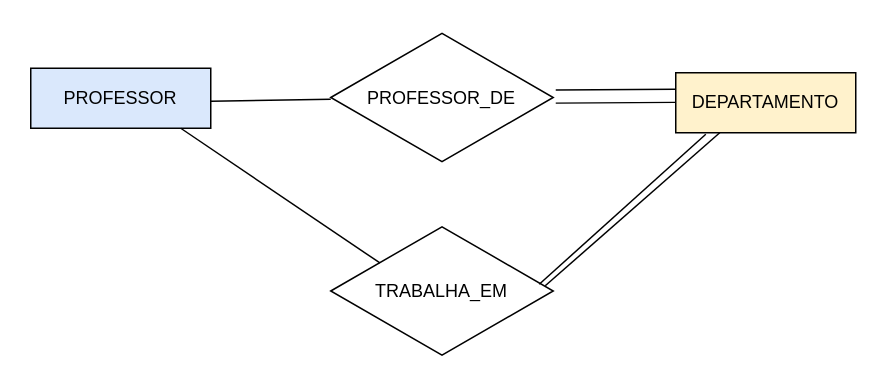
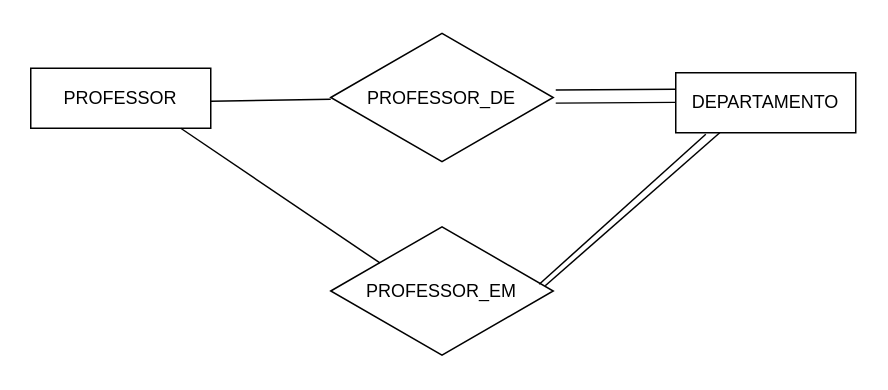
(121, 98) -> (121, 98)
(766, 103) -> (766, 103)
(442, 292) -> (442, 292)
